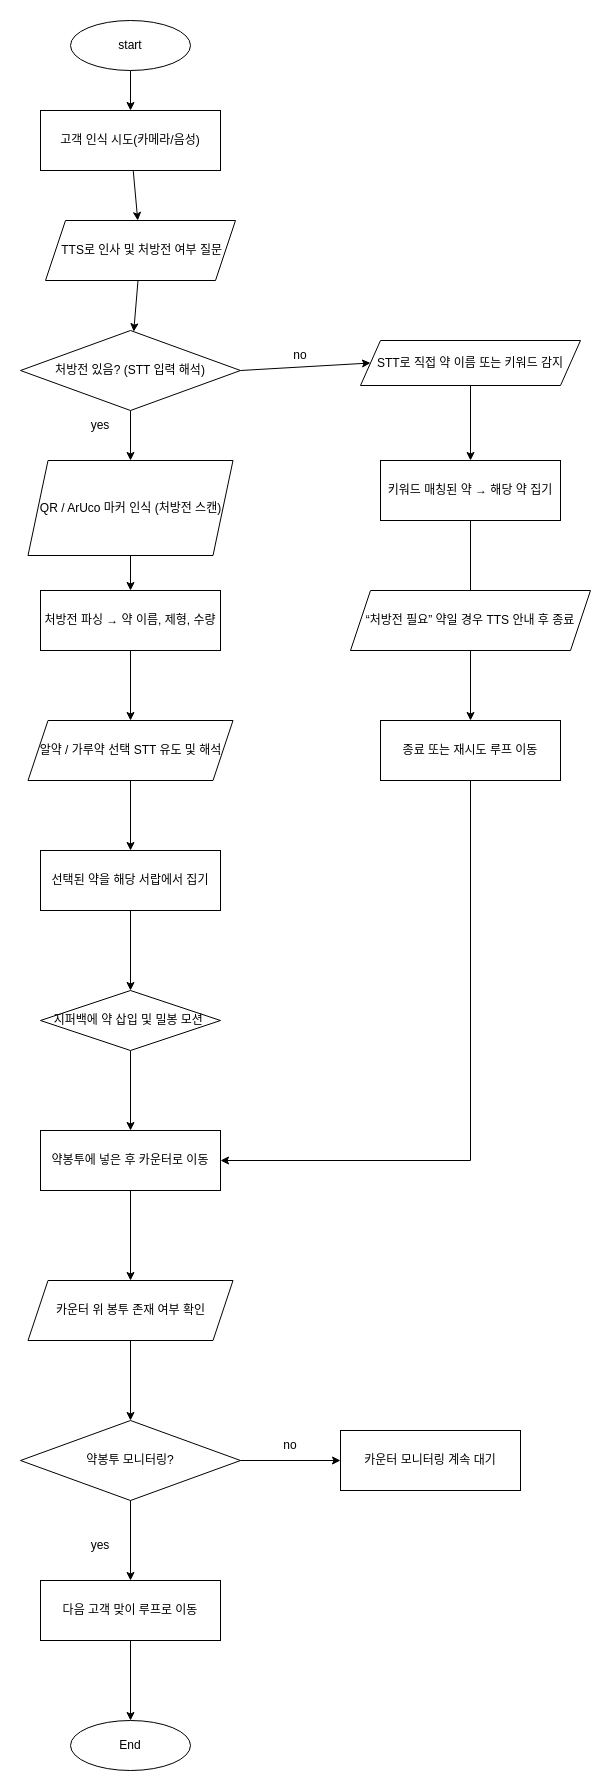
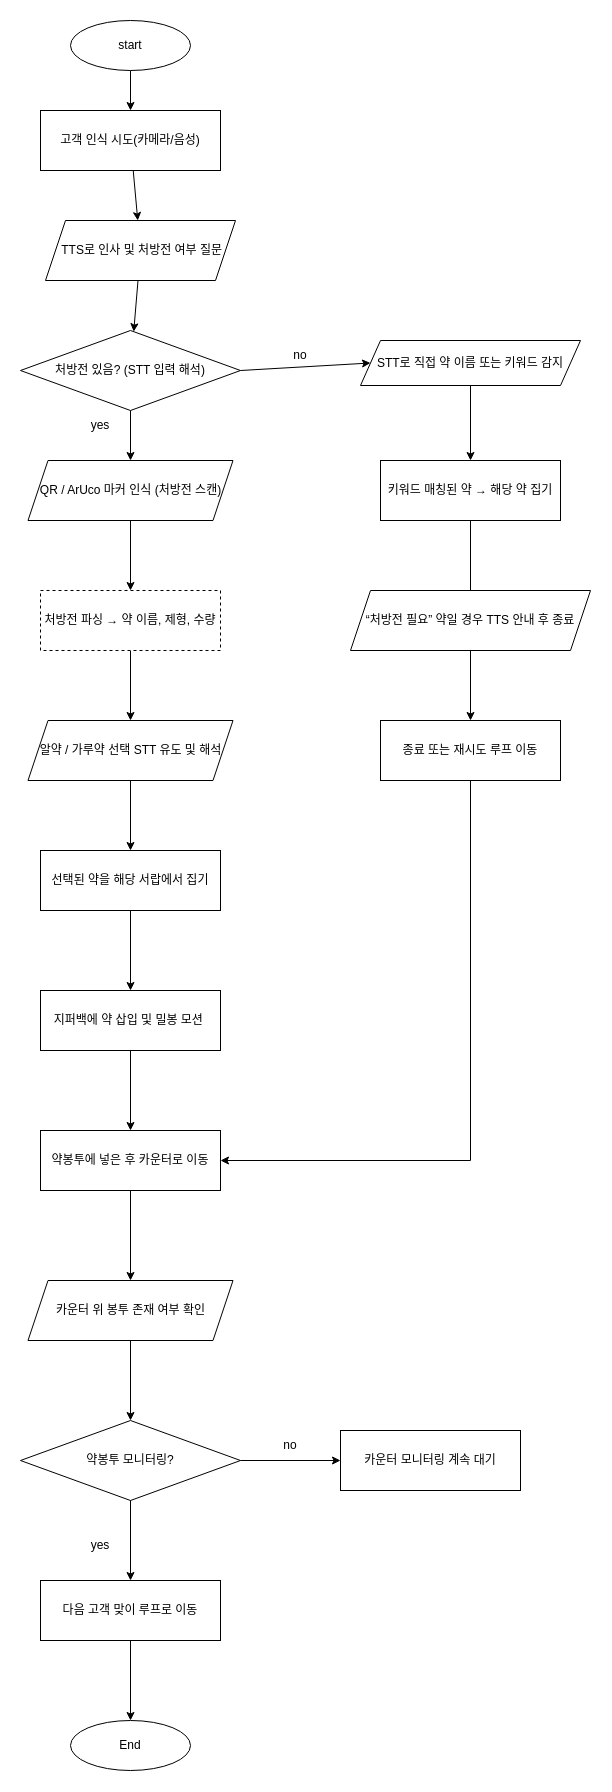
(131, 508) -> (131, 491)
(131, 621) -> (131, 621)
(131, 1021) -> (131, 1021)
